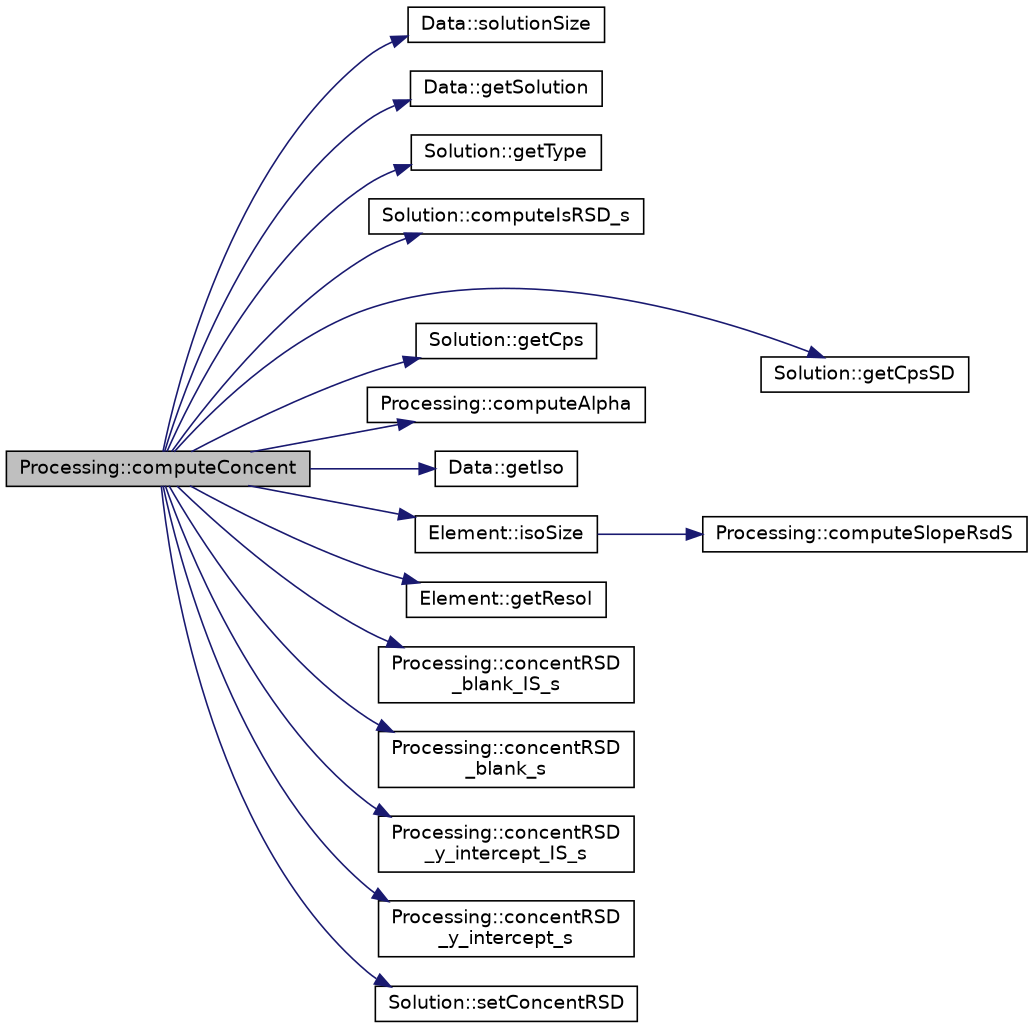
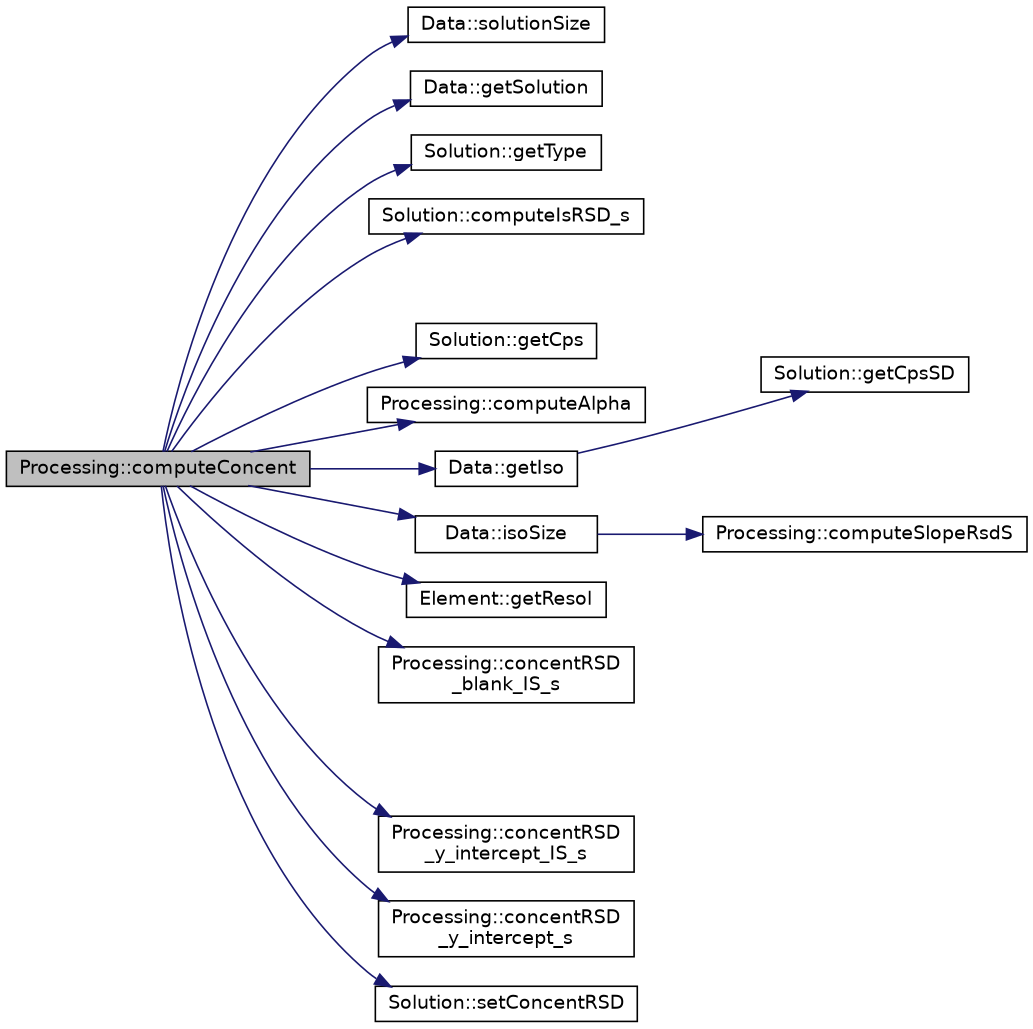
(470, 290) -> (685, 426)
(506, 534) -> (506, 534)
(506, 759) -> none
